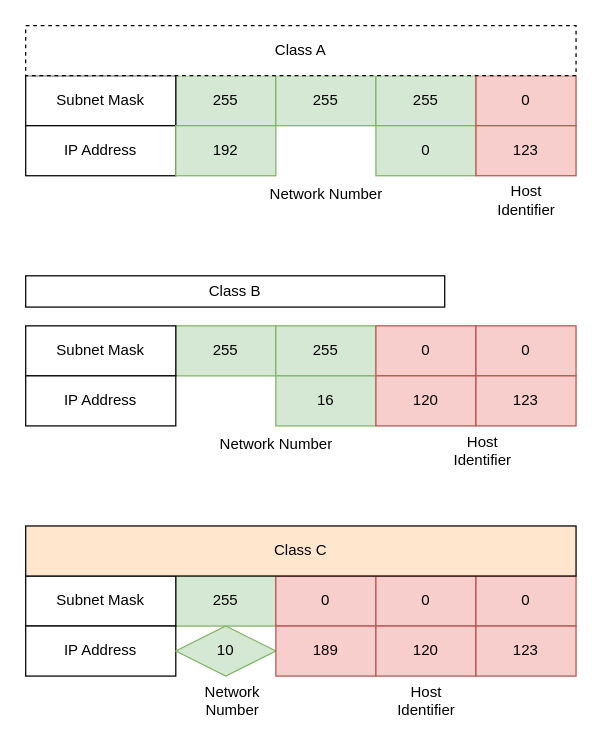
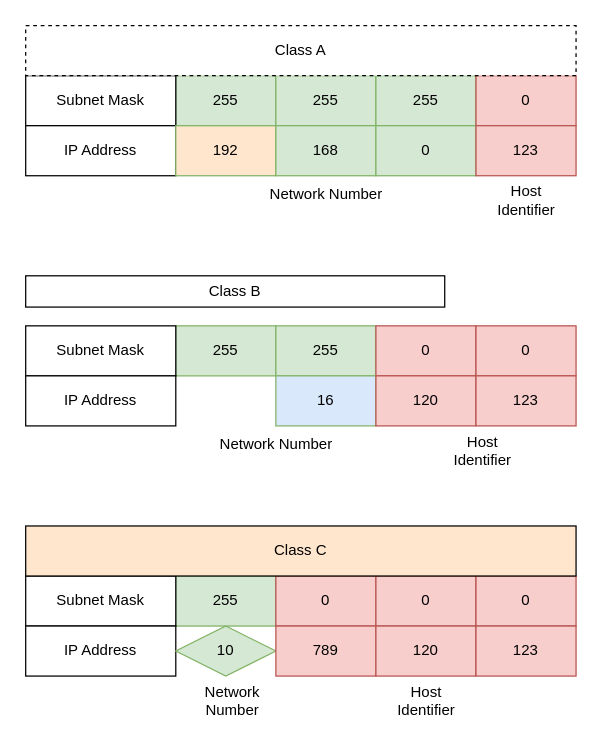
(226, 151) -> (226, 151)
none -> (326, 151)
(326, 401) -> (326, 401)
(326, 651) -> (326, 651)
